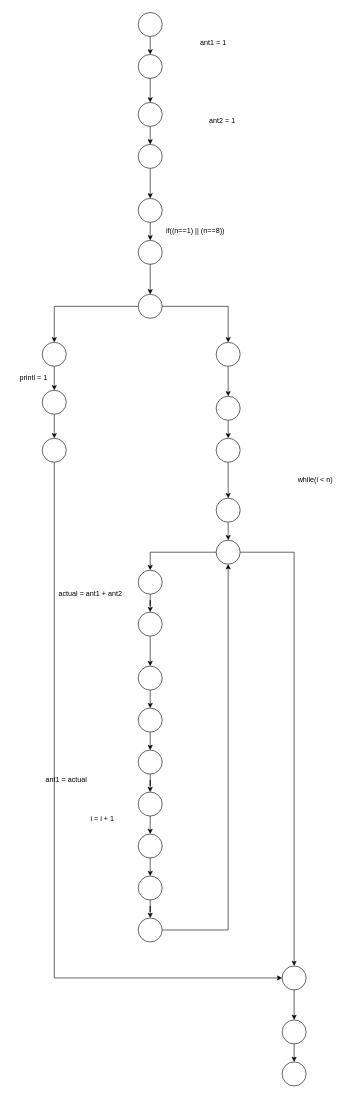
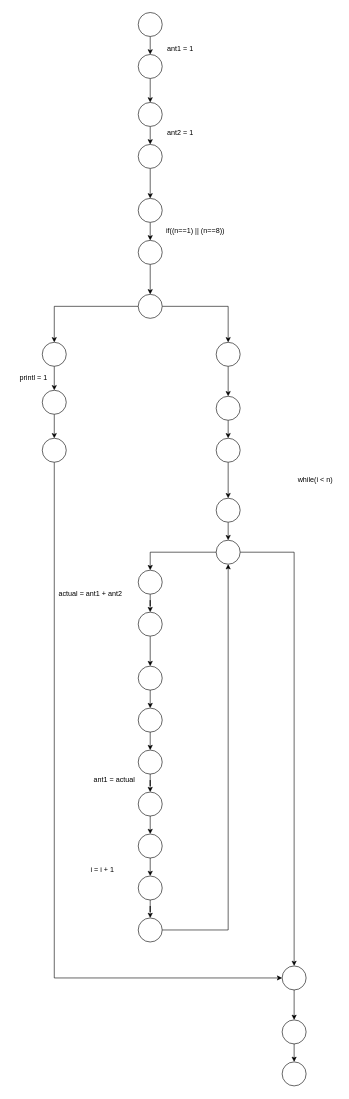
(213, 42) -> (180, 48)
(222, 120) -> (180, 132)
(66, 780) -> (114, 780)
(102, 819) -> (102, 870)
